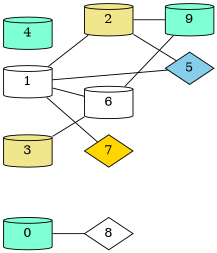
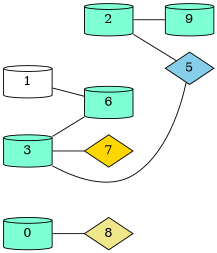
(109, 20) -> (109, 20)
(28, 33) -> none
(68, 51) -> none
(149, 61) -> none
(110, 75) -> (143, 168)
(109, 102) -> (109, 102)
(71, 119) -> (68, 151)
(28, 151) -> (28, 151)
(109, 234) -> (109, 234)
